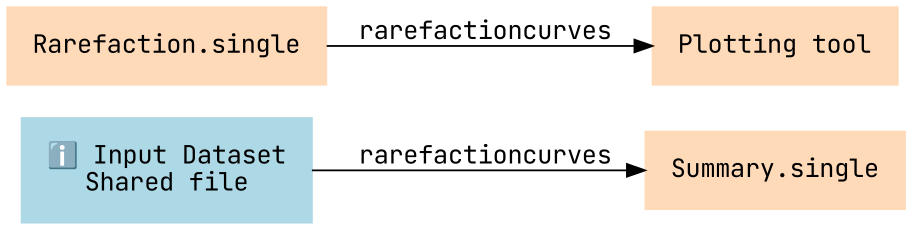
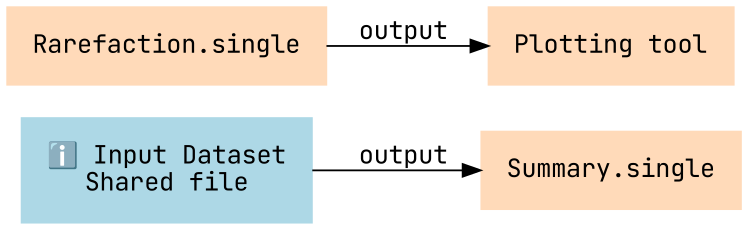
(486, 32) -> (404, 32)
(486, 157) -> (404, 157)
